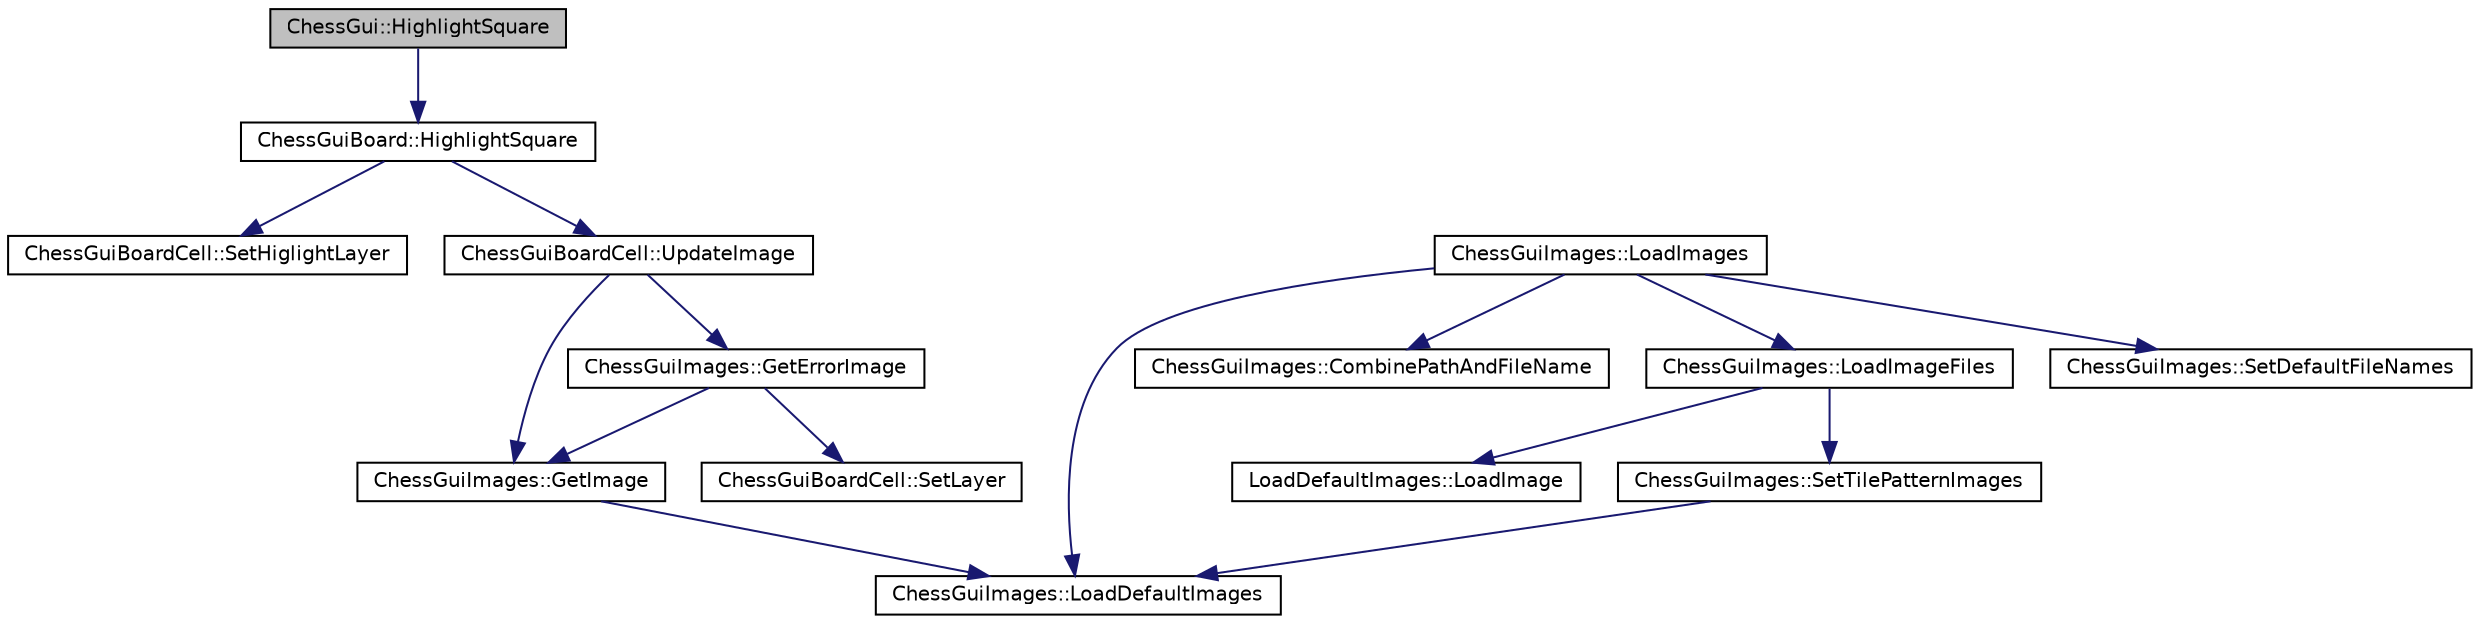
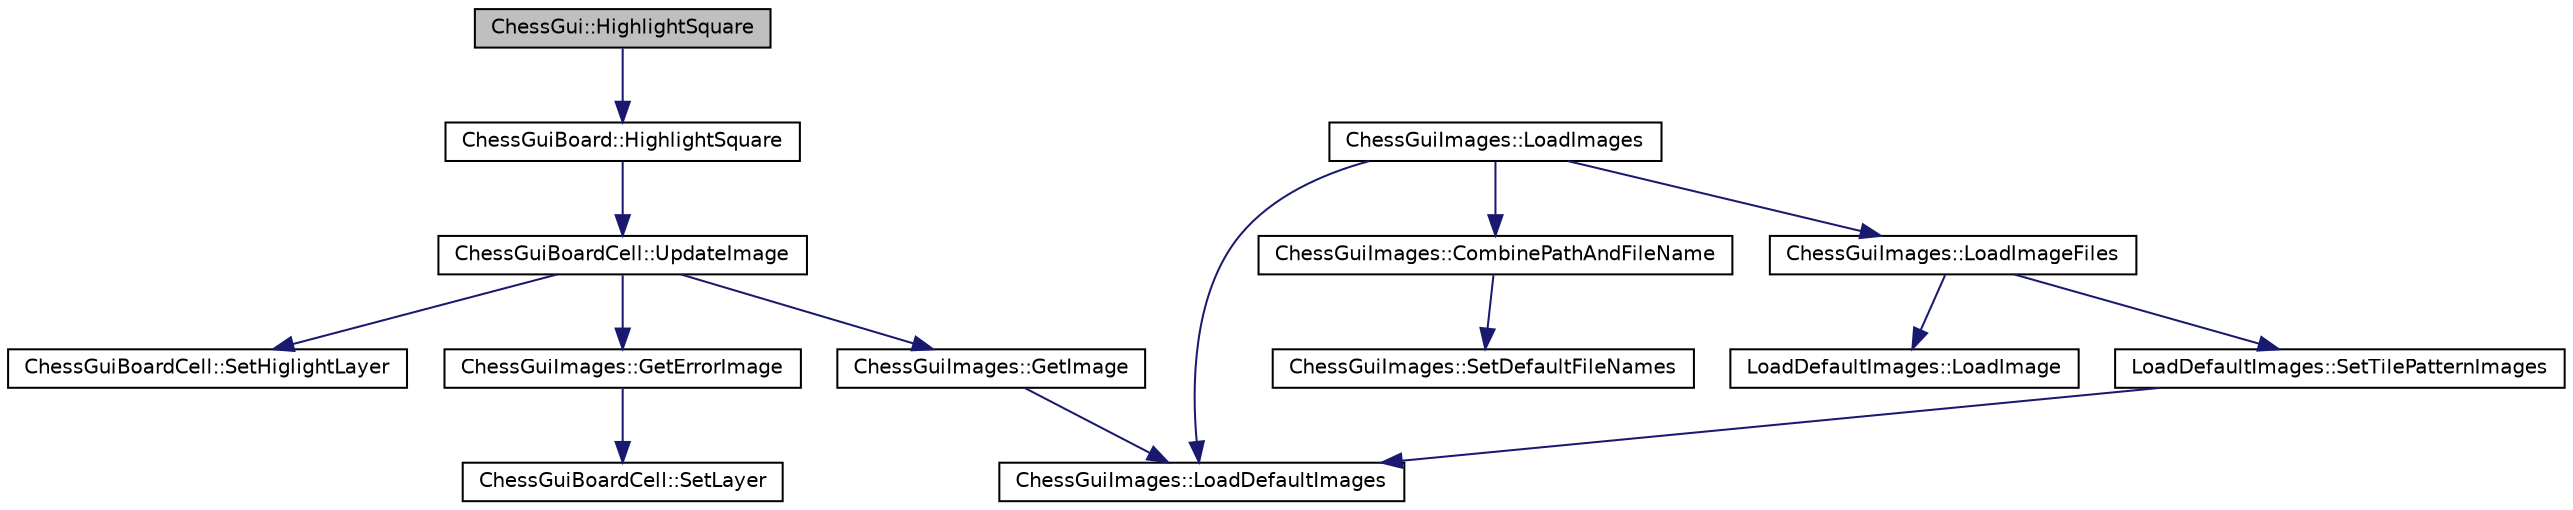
(322, 194) -> (425, 309)
(1921, 310) -> (1490, 302)
(638, 421) -> none
(1830, 482) -> (2340, 369)
